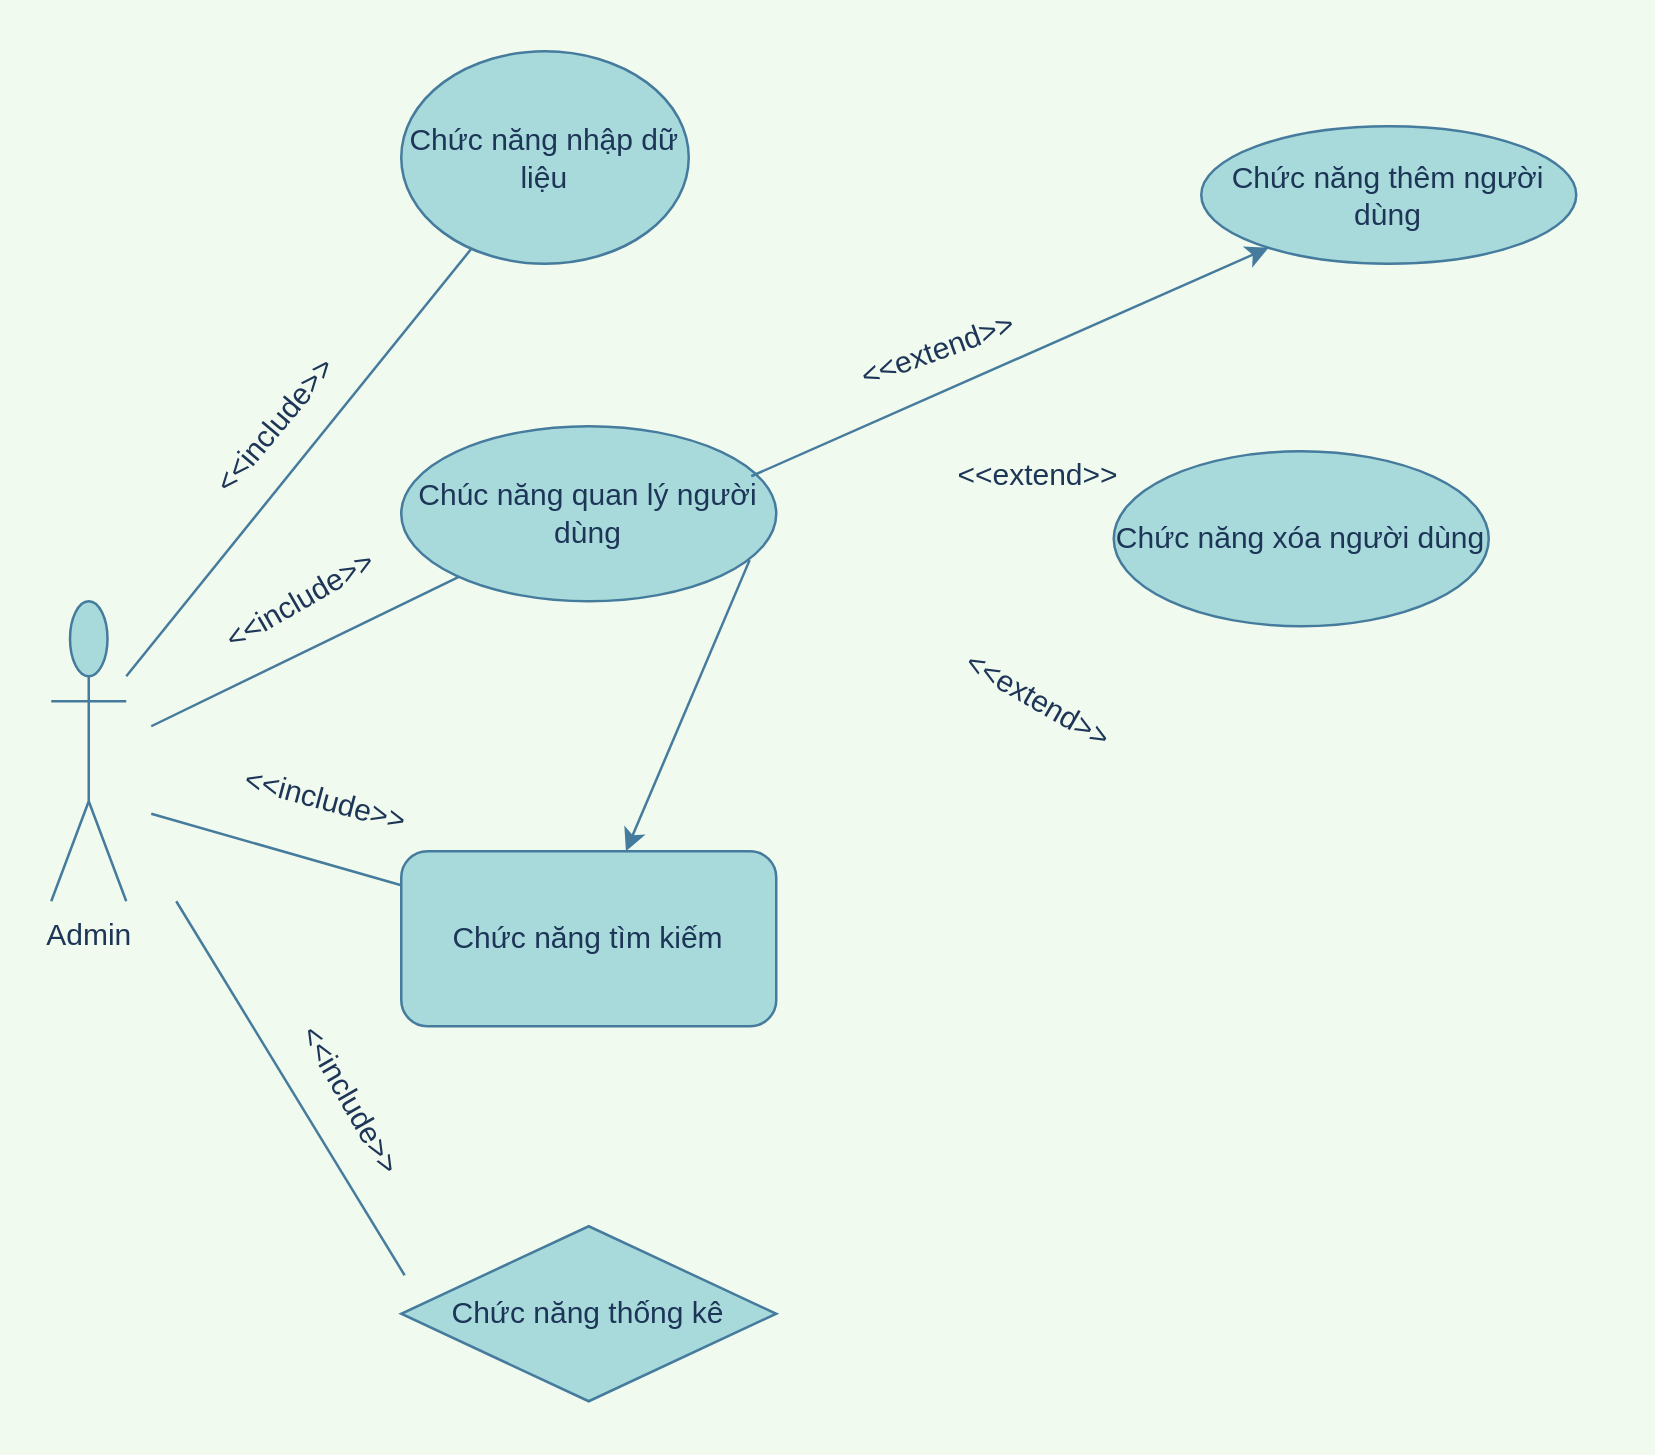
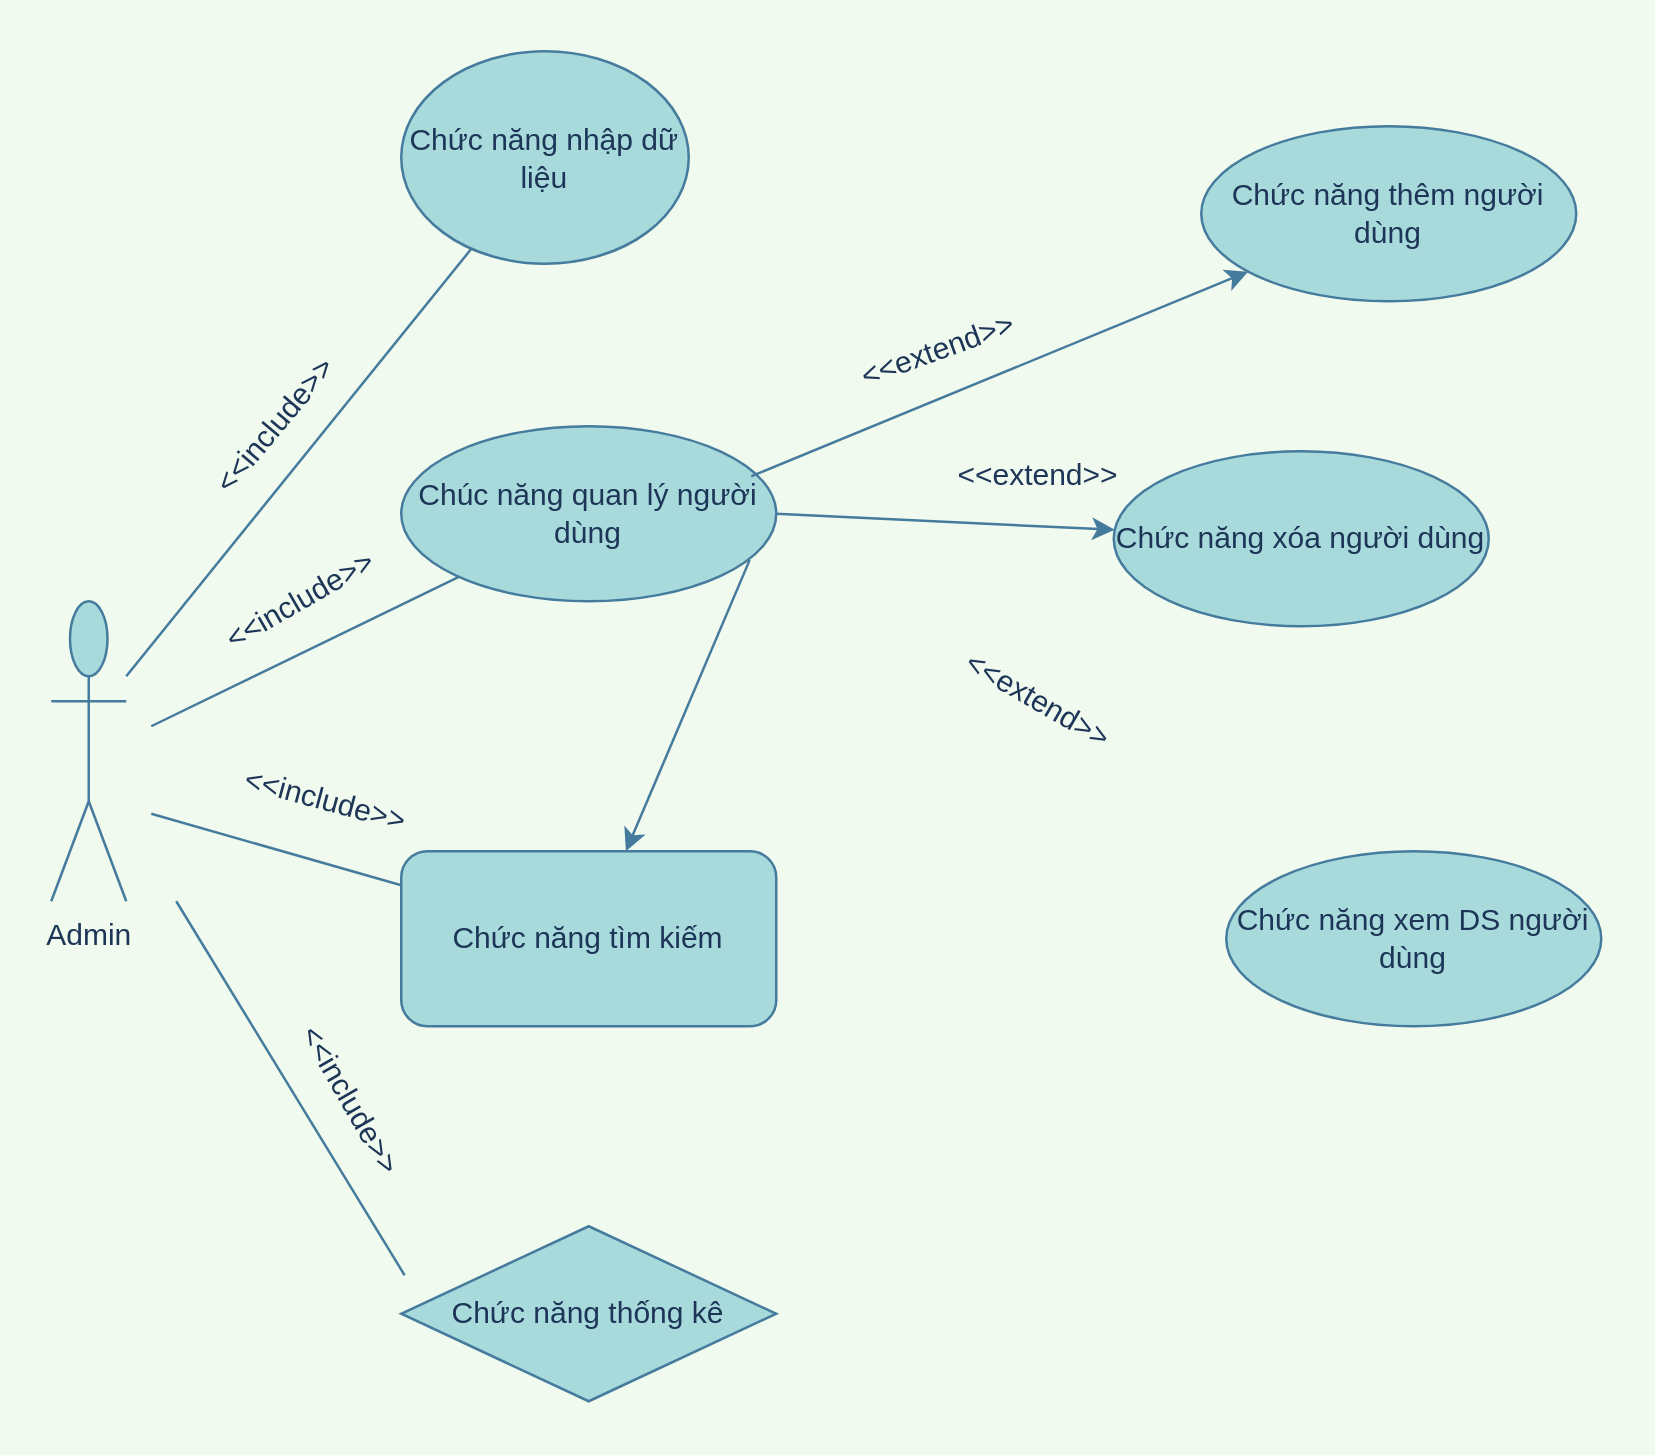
(1389, 195) -> (1389, 214)
none -> (938, 521)
none -> (1414, 939)
